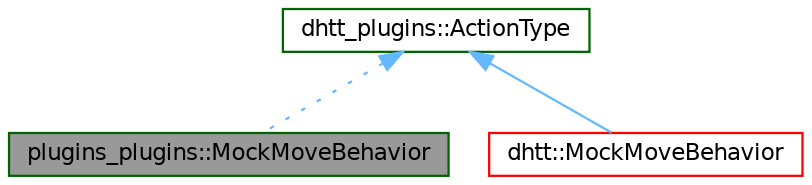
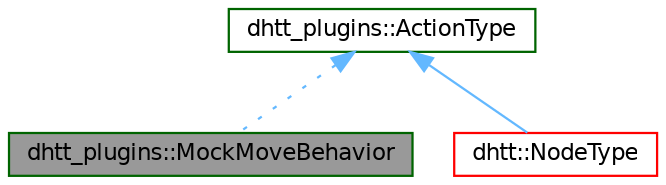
(229, 154) -> (211, 154)
(646, 154) -> (556, 154)
